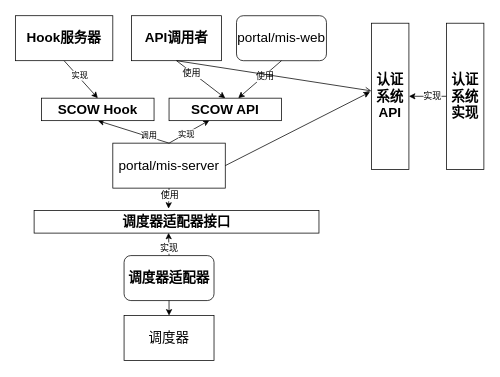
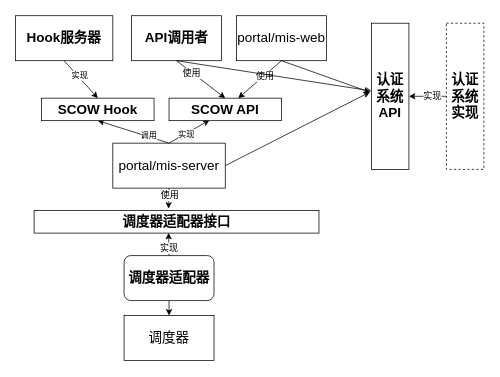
(282, 38) -> (282, 38)
none -> (320, 74)
(465, 96) -> (465, 96)
